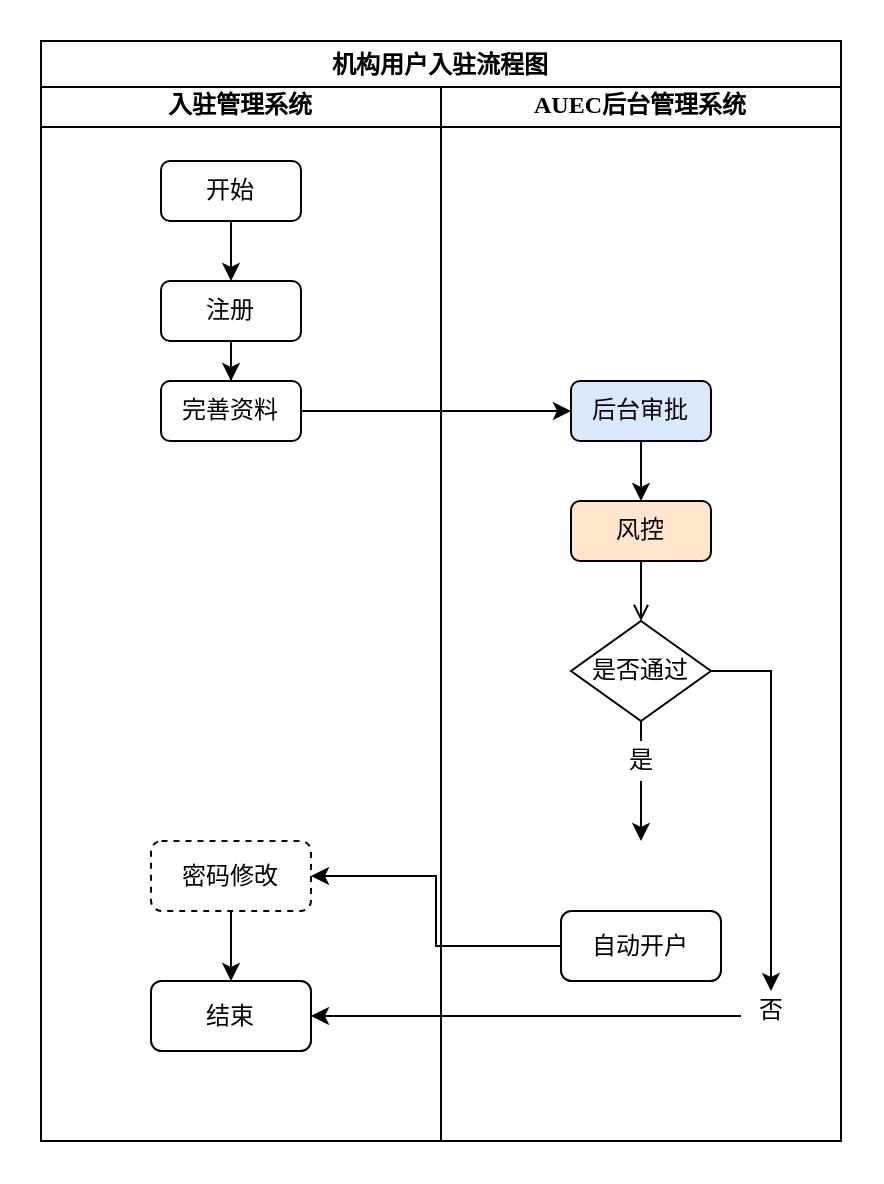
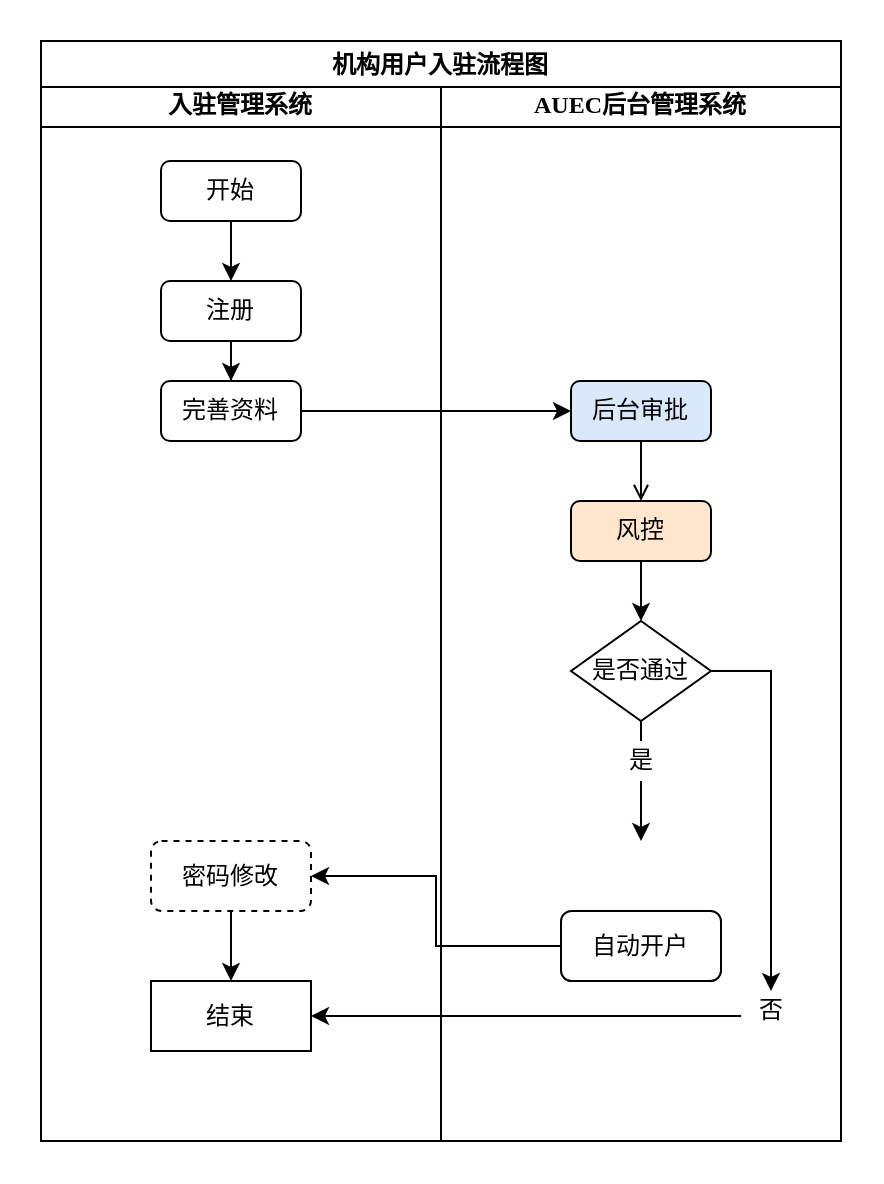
(641, 486) -> (641, 489)
(641, 609) -> (641, 606)
(231, 1016) -> (231, 1016)
